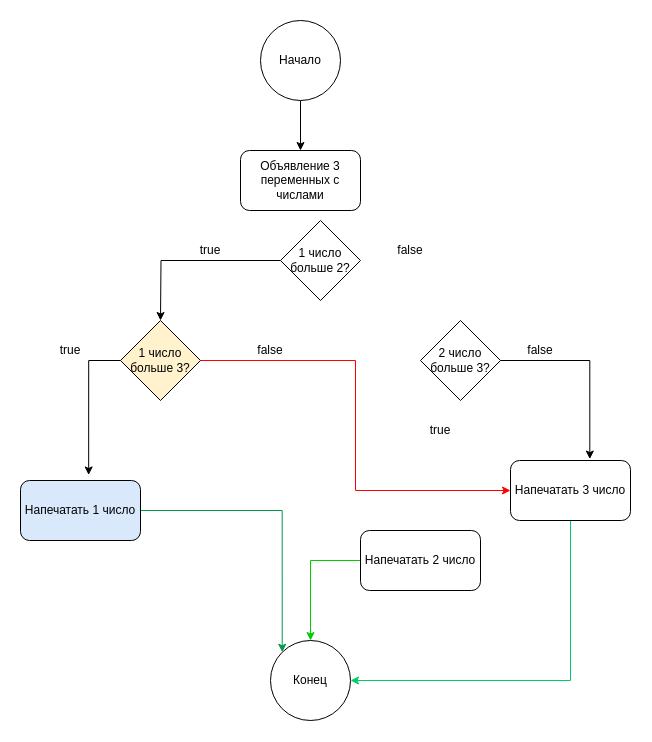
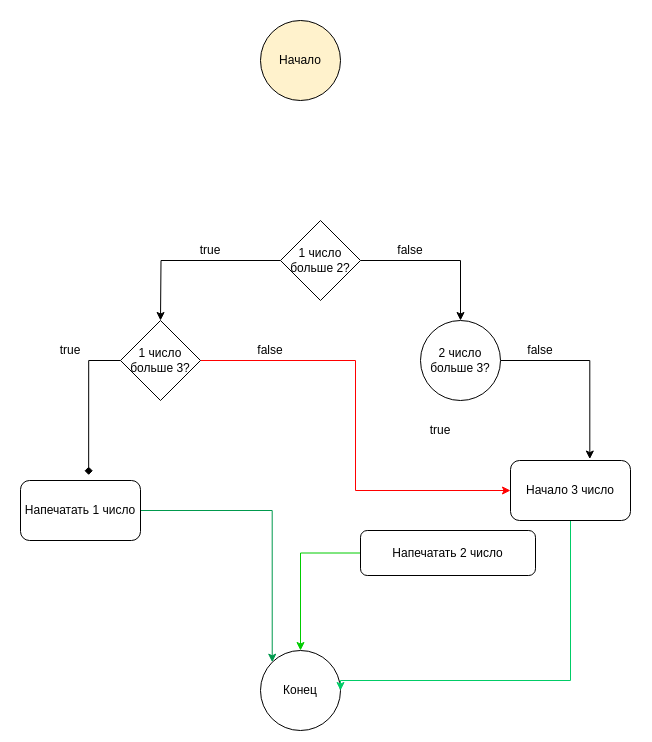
(301, 61) -> (301, 61)
(301, 122) -> none
(301, 181) -> none
none -> (437, 261)
(161, 361) -> (161, 361)
(461, 361) -> (461, 361)
(89, 467) -> (89, 466)
(571, 491) -> (571, 491)
(81, 511) -> (81, 511)
(421, 561) -> (448, 553)
(311, 681) -> (301, 691)
